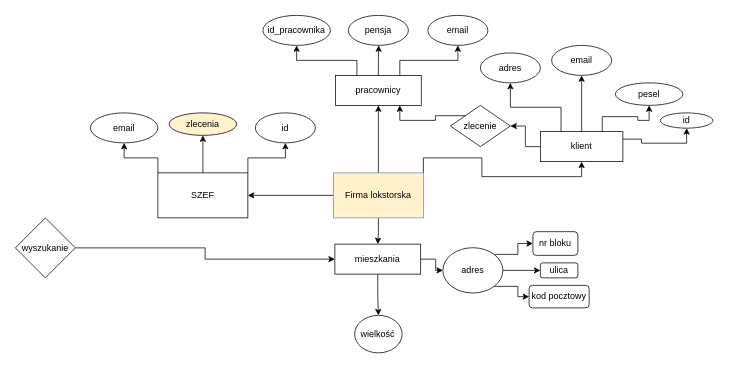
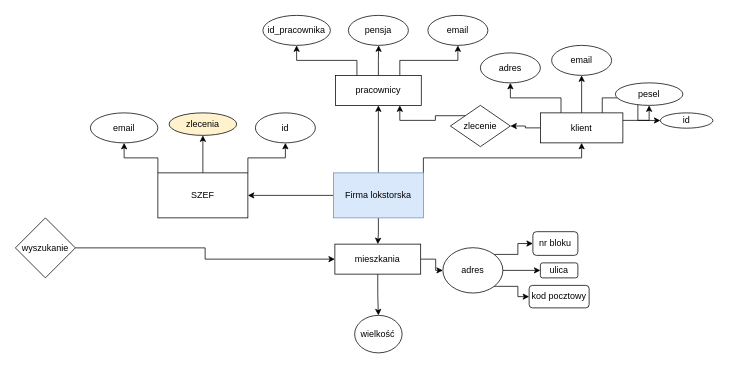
(582, 147) -> (582, 128)
(378, 195) -> (378, 195)
